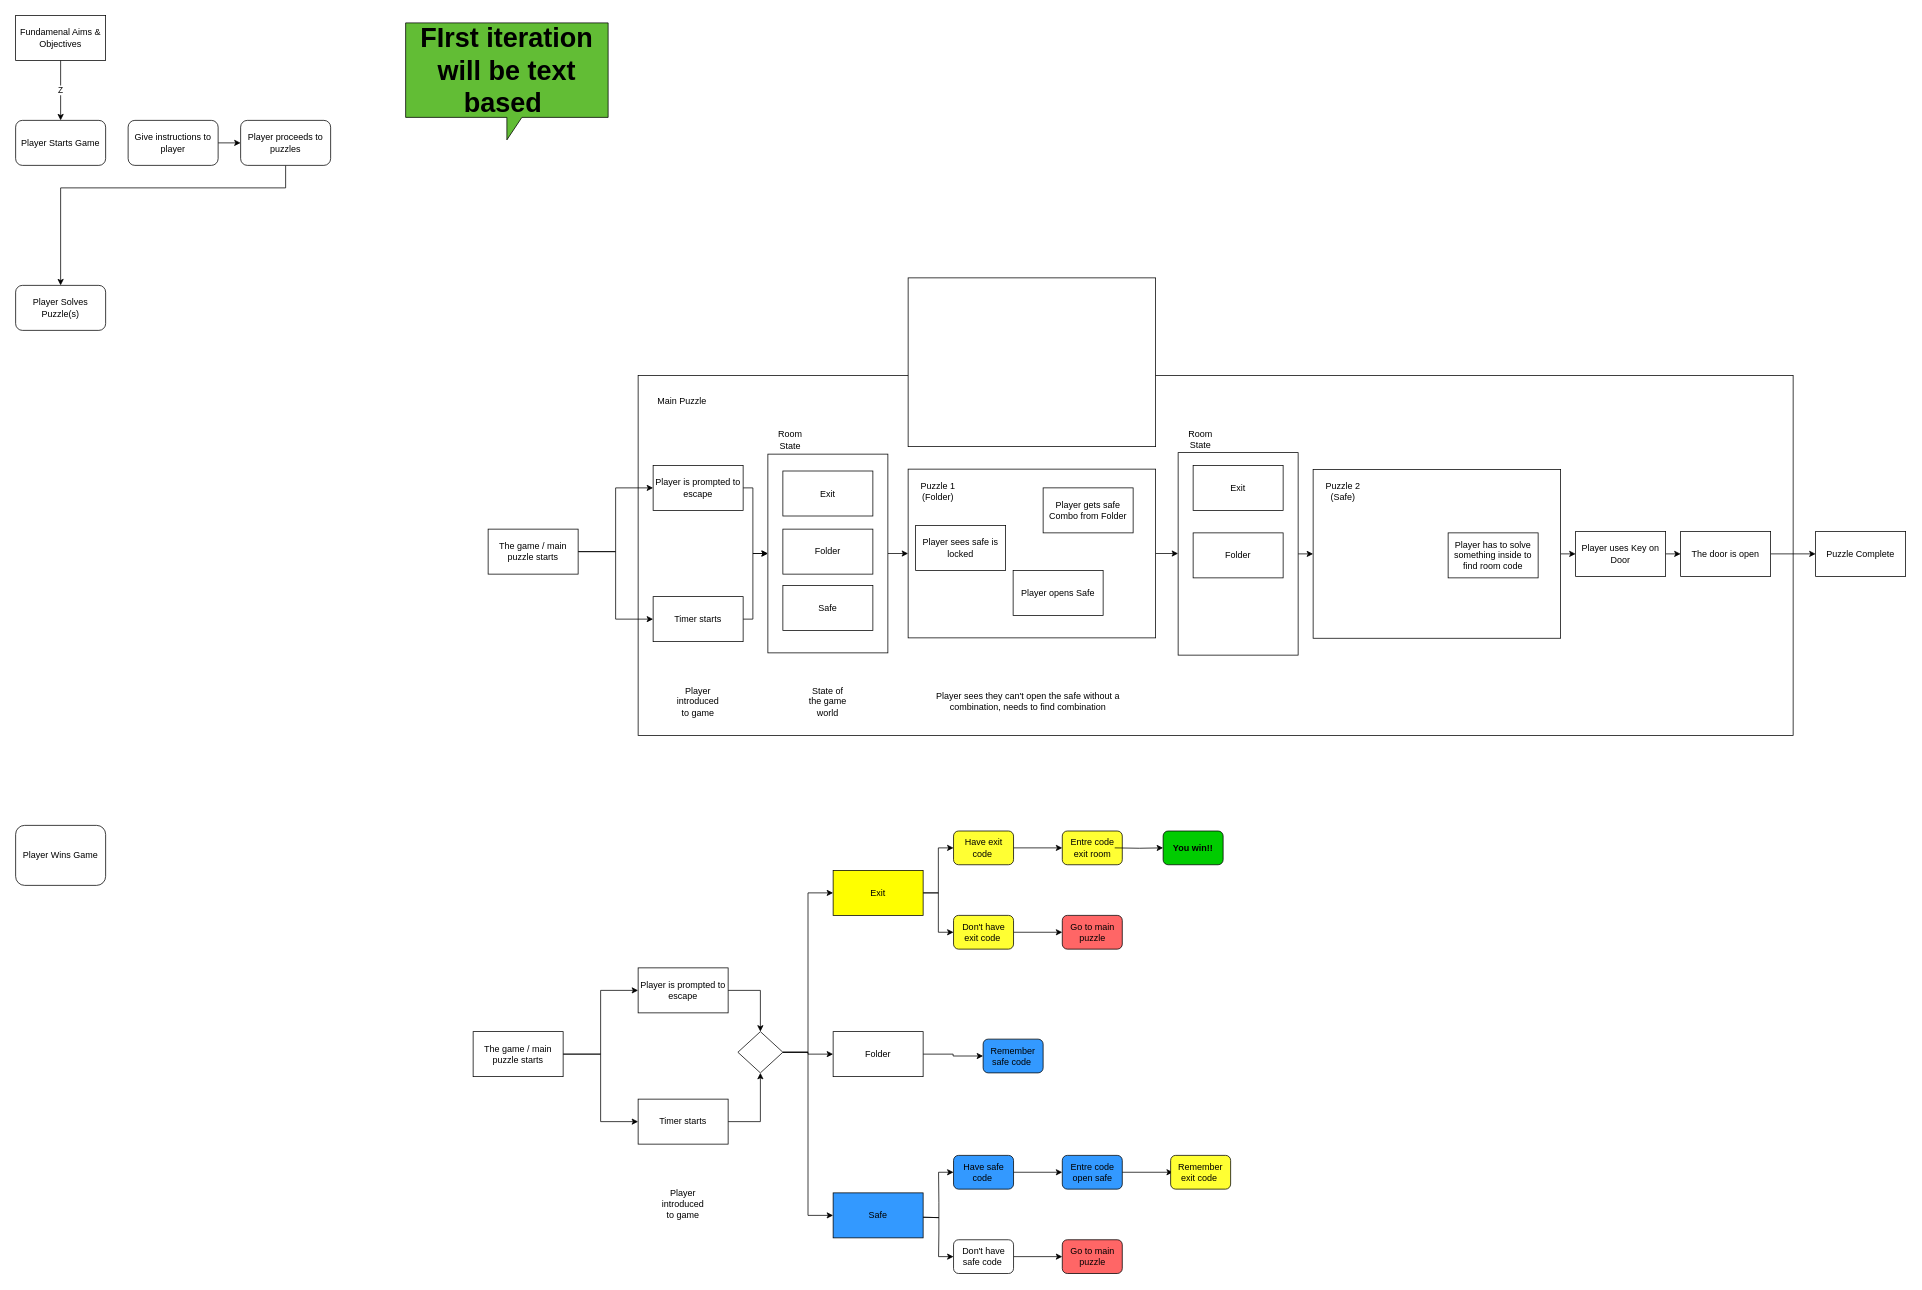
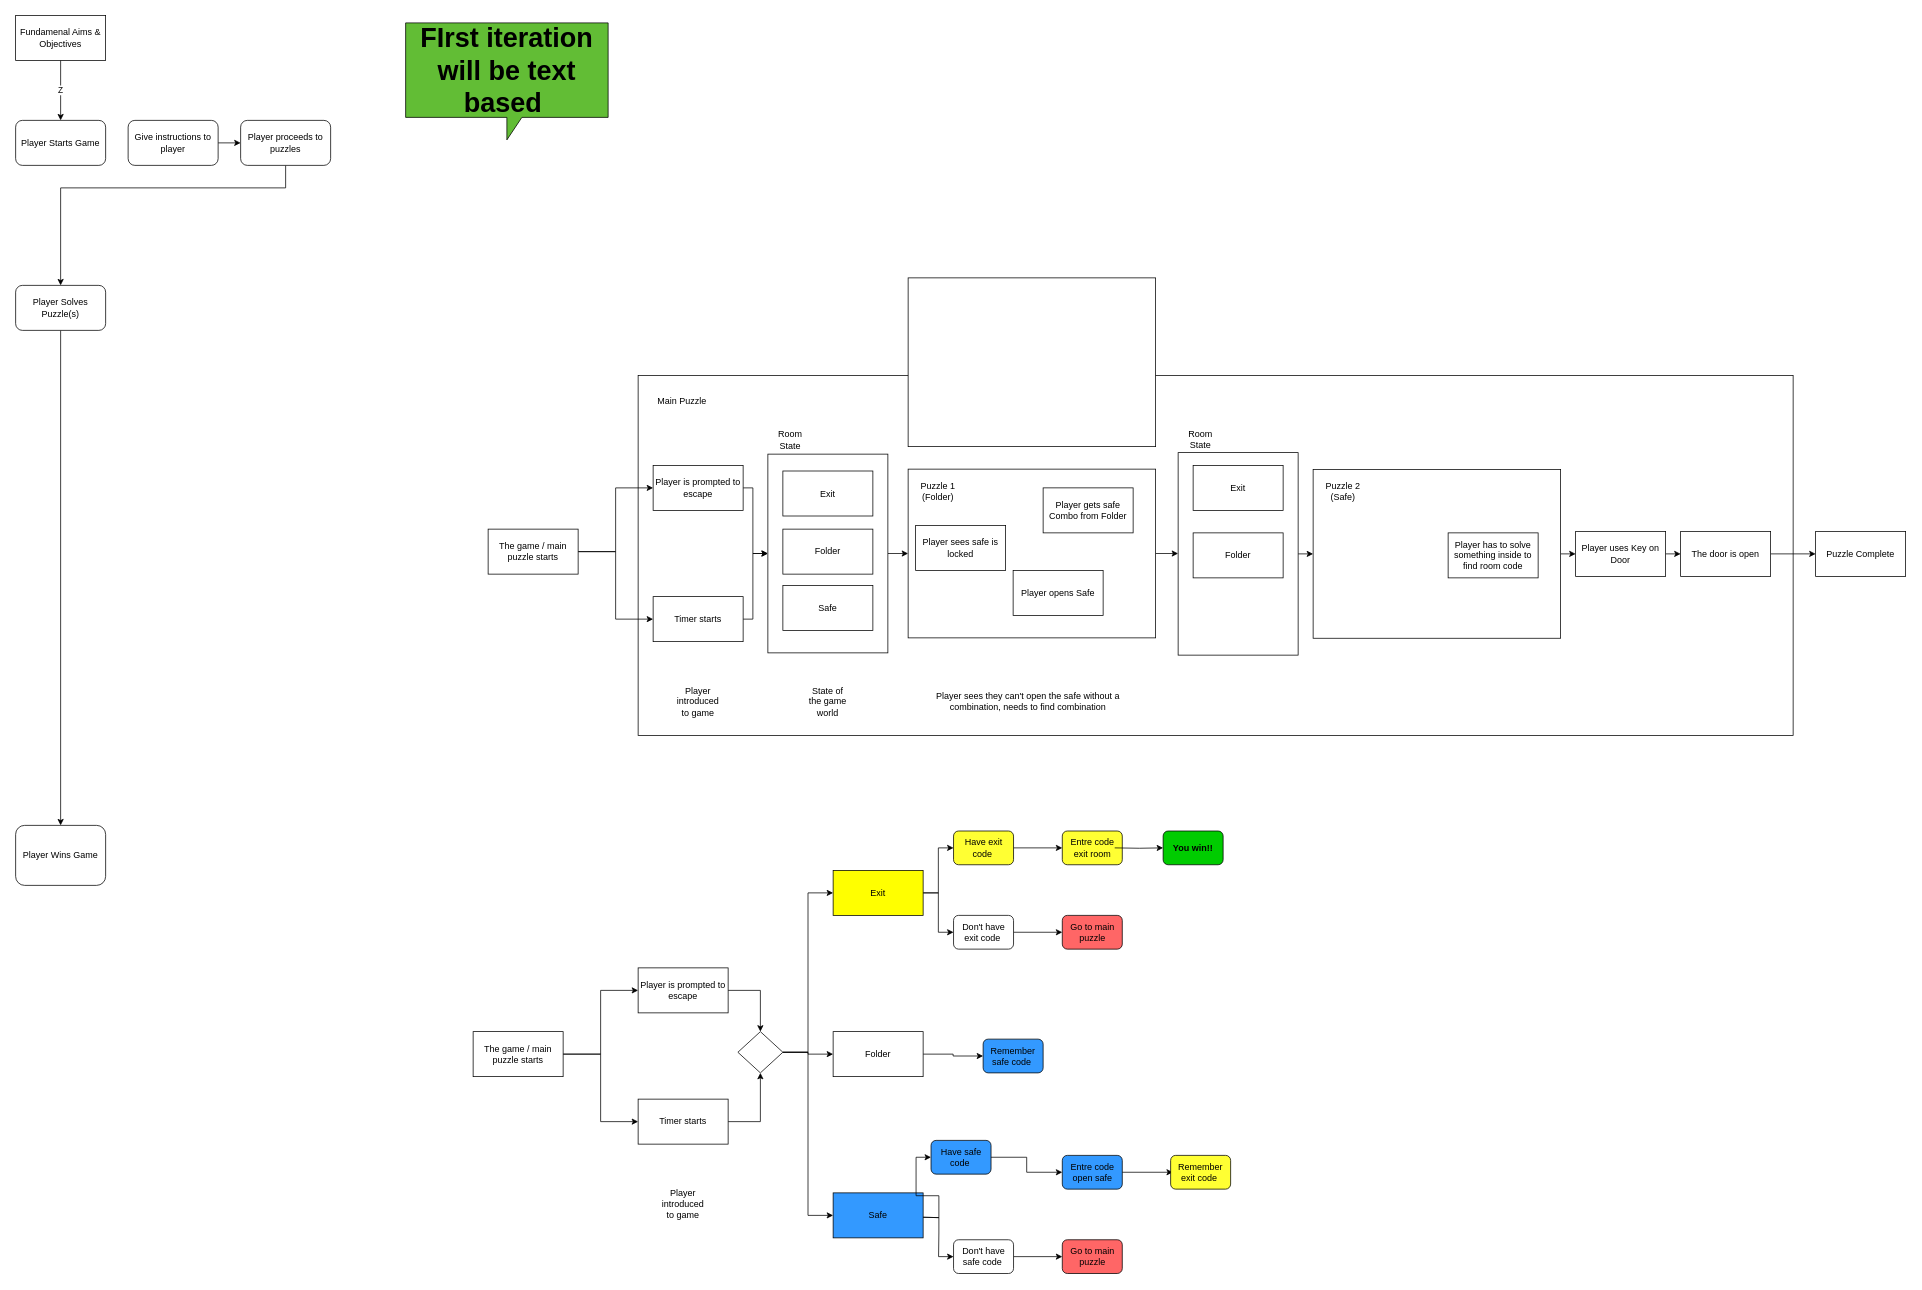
none -> (60, 575)
(983, 932) -> (983, 932)
(983, 1172) -> (961, 1157)
